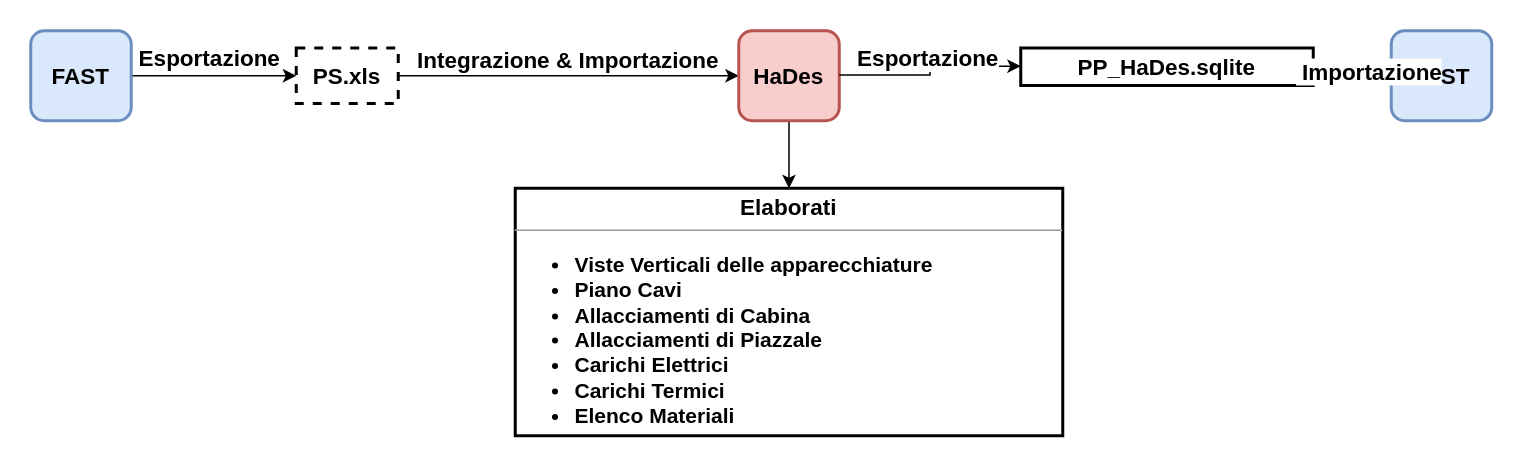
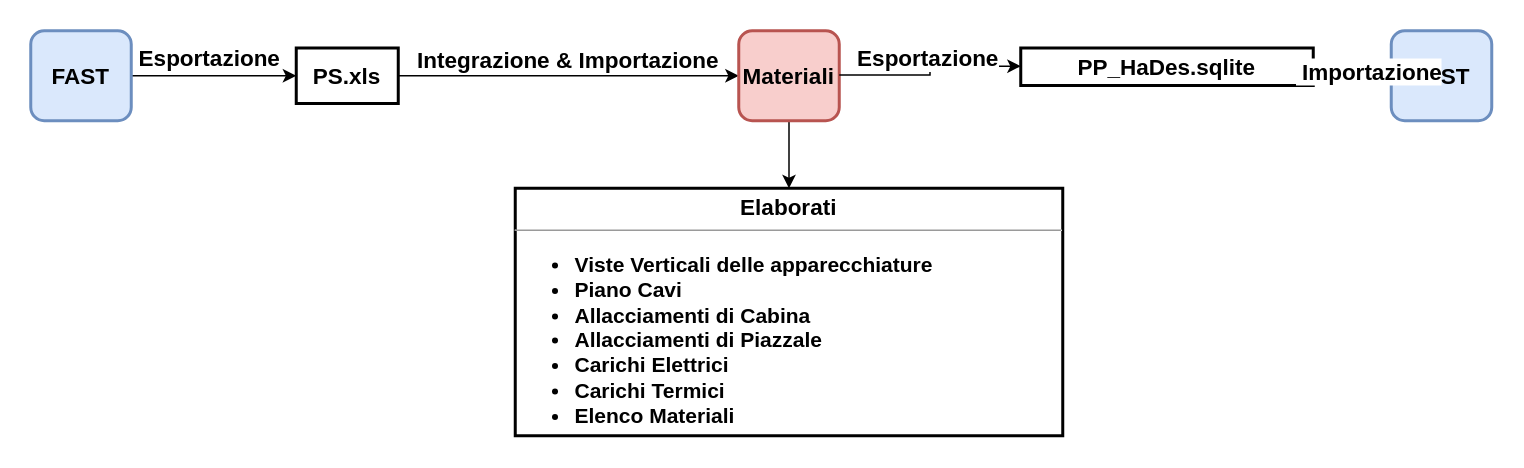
(347, 76) -> (347, 76)
(789, 76) -> (789, 76)
